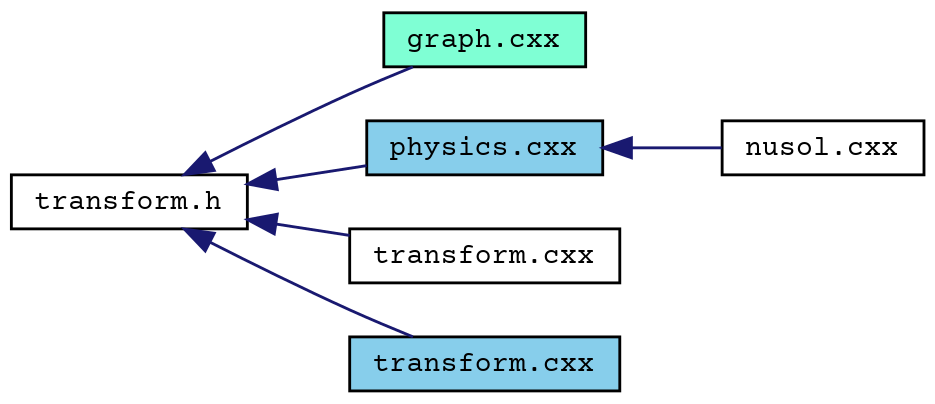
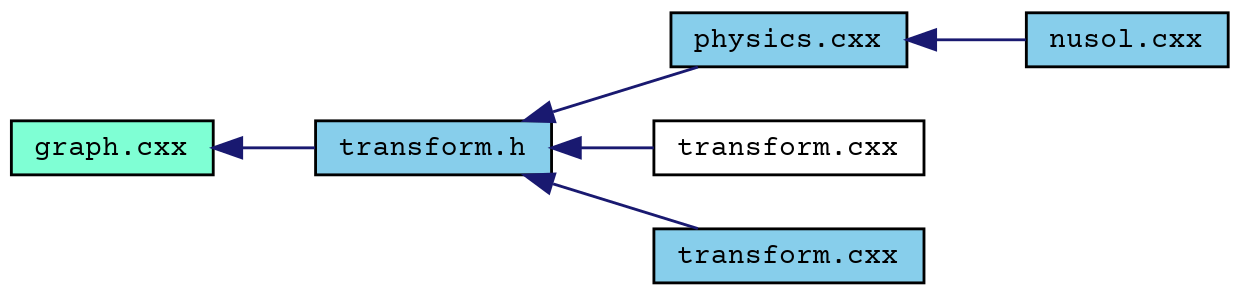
(310, 112) -> (278, 148)
(823, 148) -> (1127, 40)
(129, 202) -> (434, 148)
